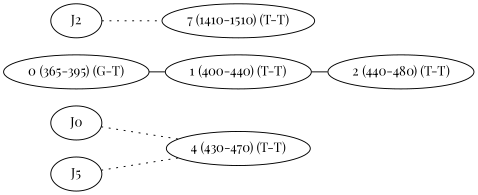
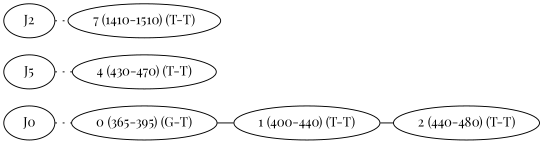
(140, 133) -> (63, 123)
